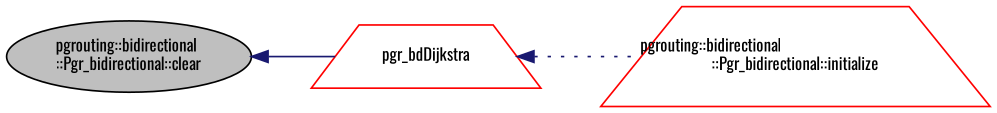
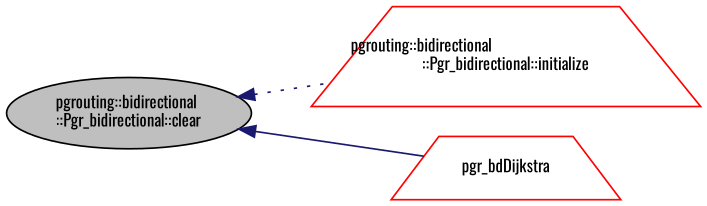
(588, 57) -> (292, 89)
